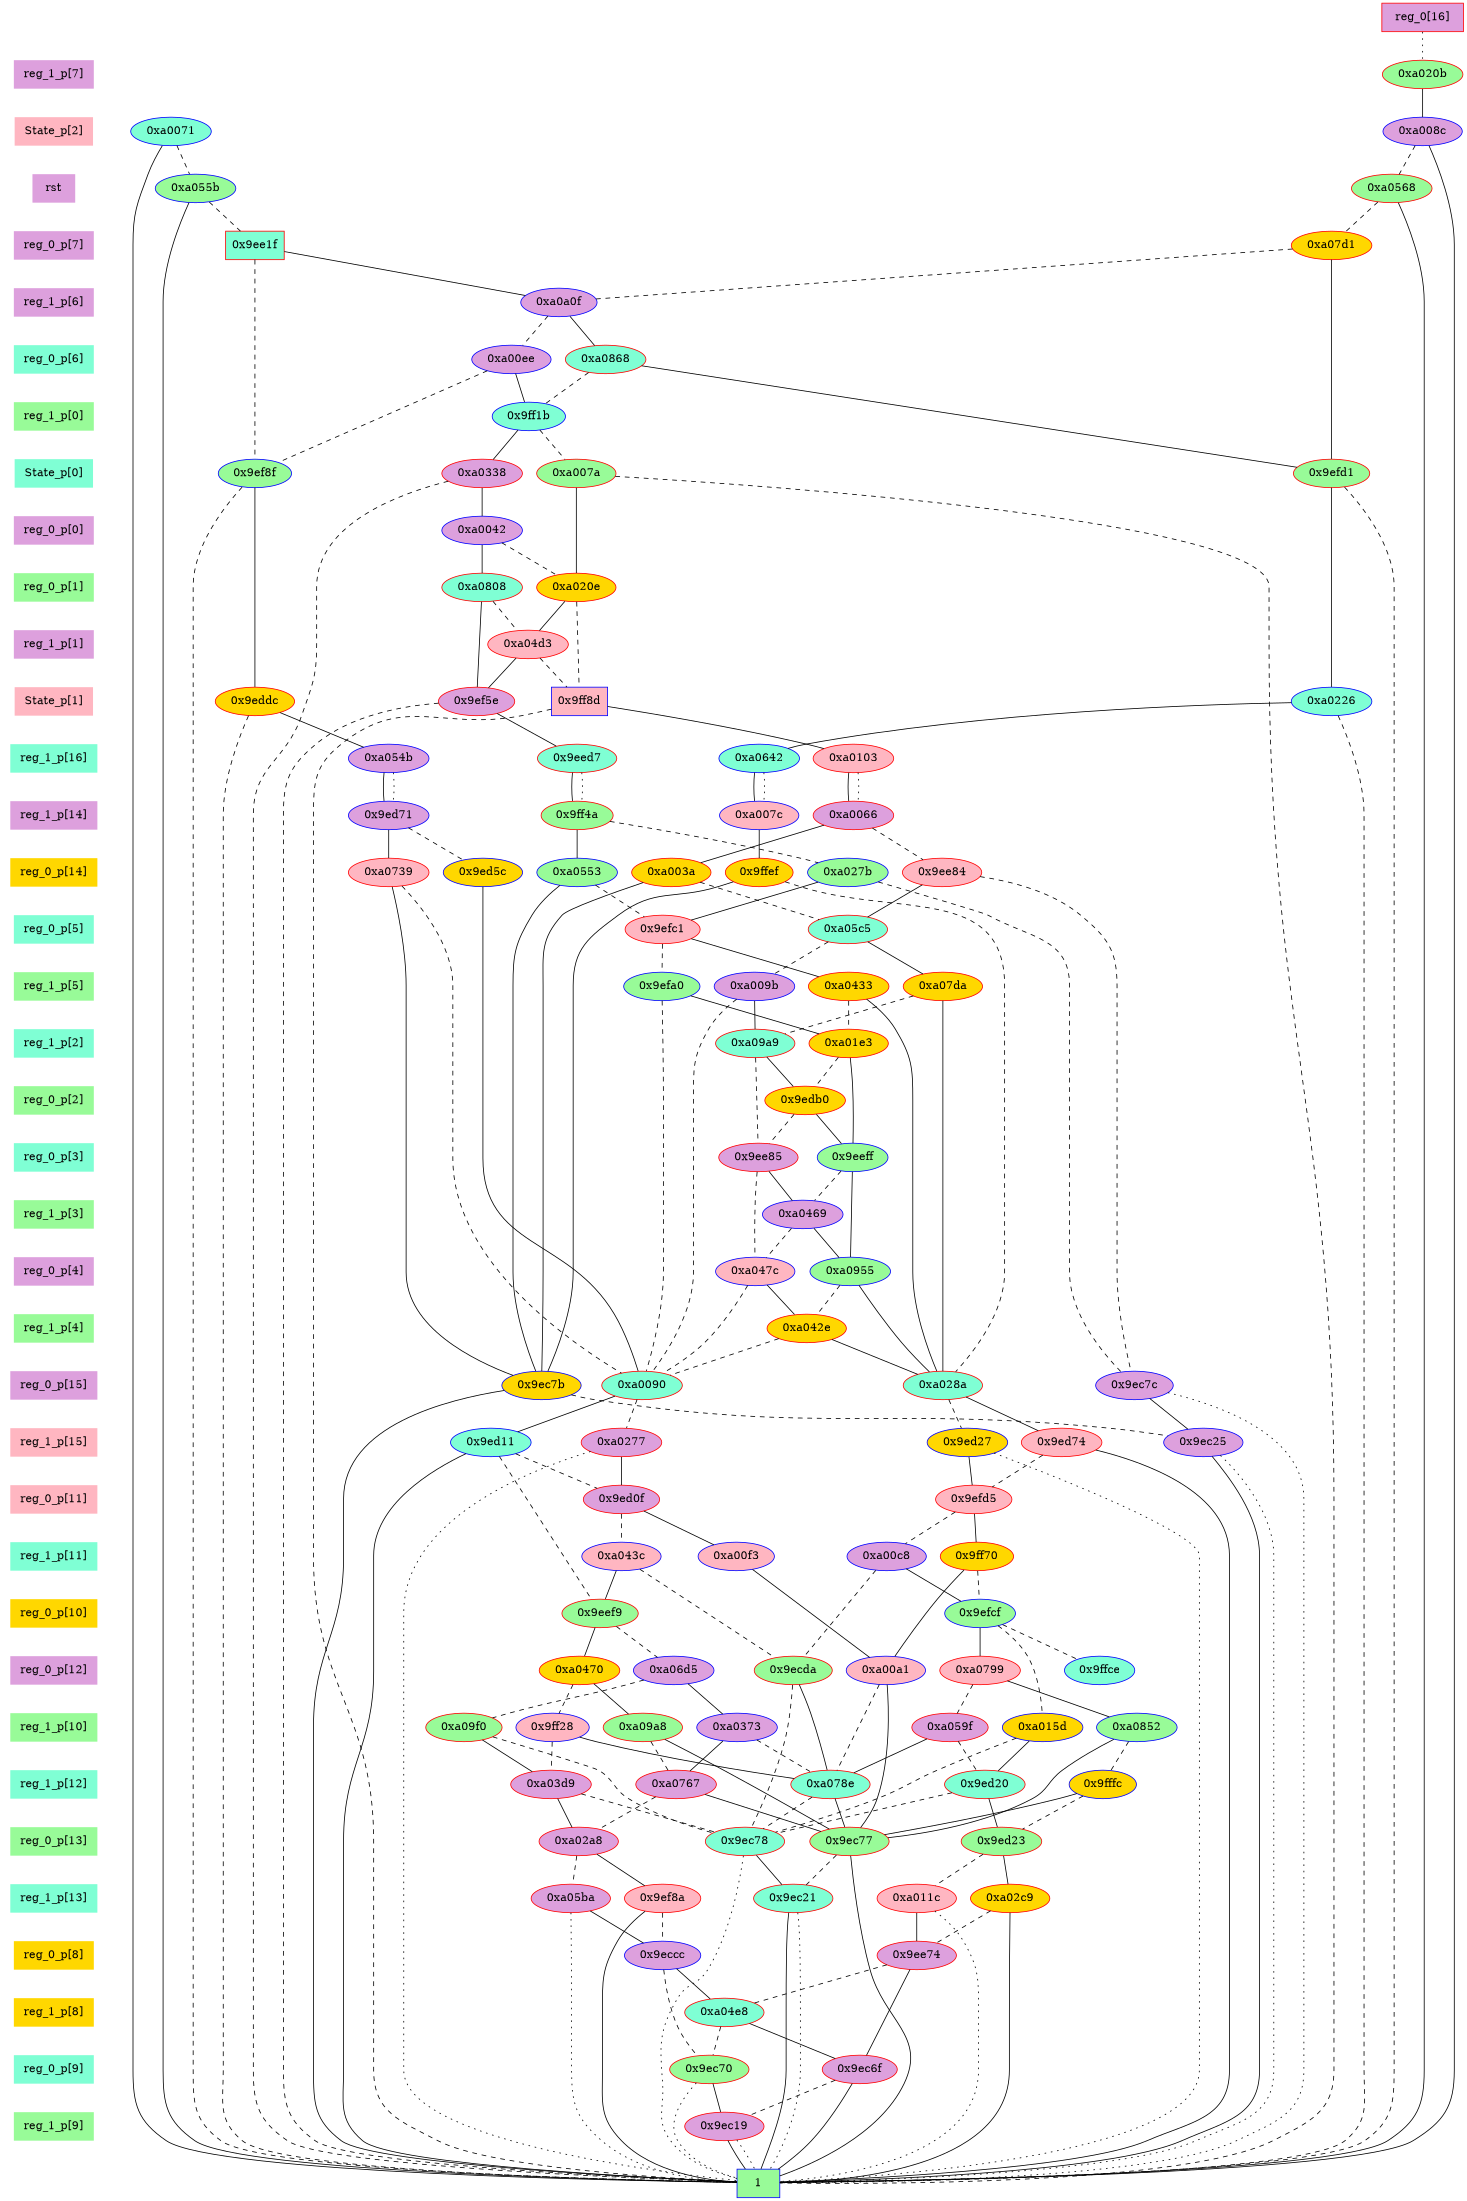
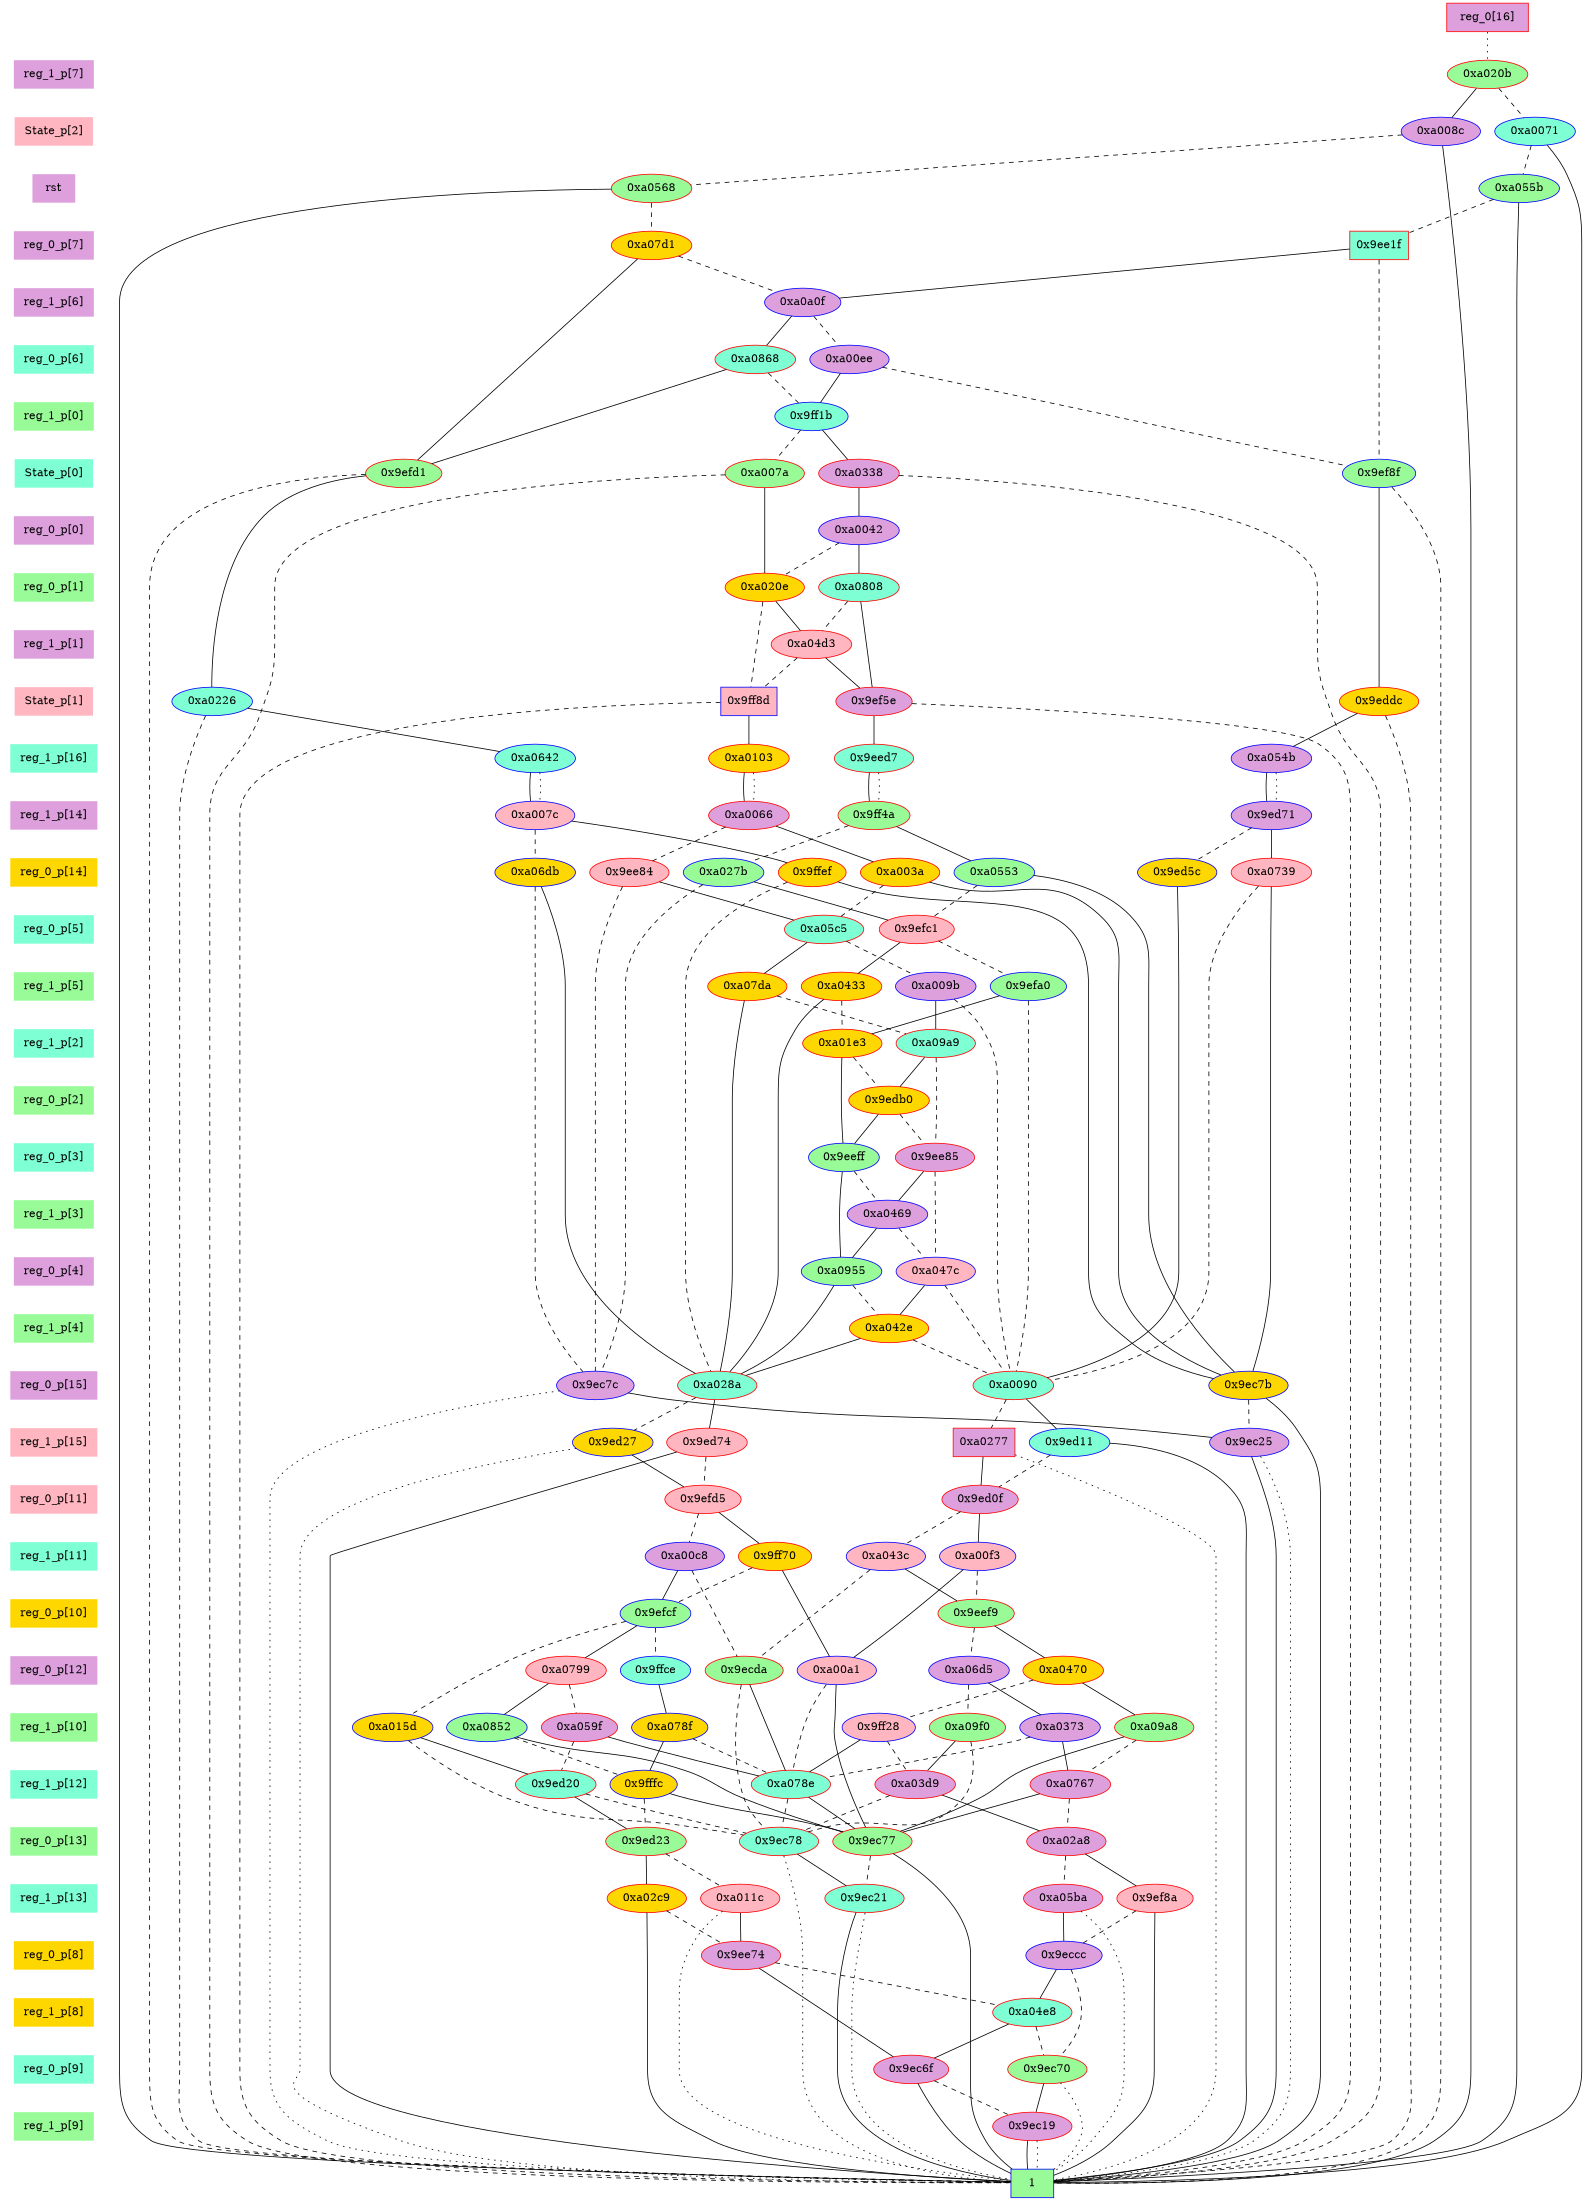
none -> (1511, 103)
(853, 758) -> (749, 758)
none -> (535, 872)
(621, 1442) -> (984, 1442)
(545, 1528) -> (977, 1585)
none -> (670, 1727)
